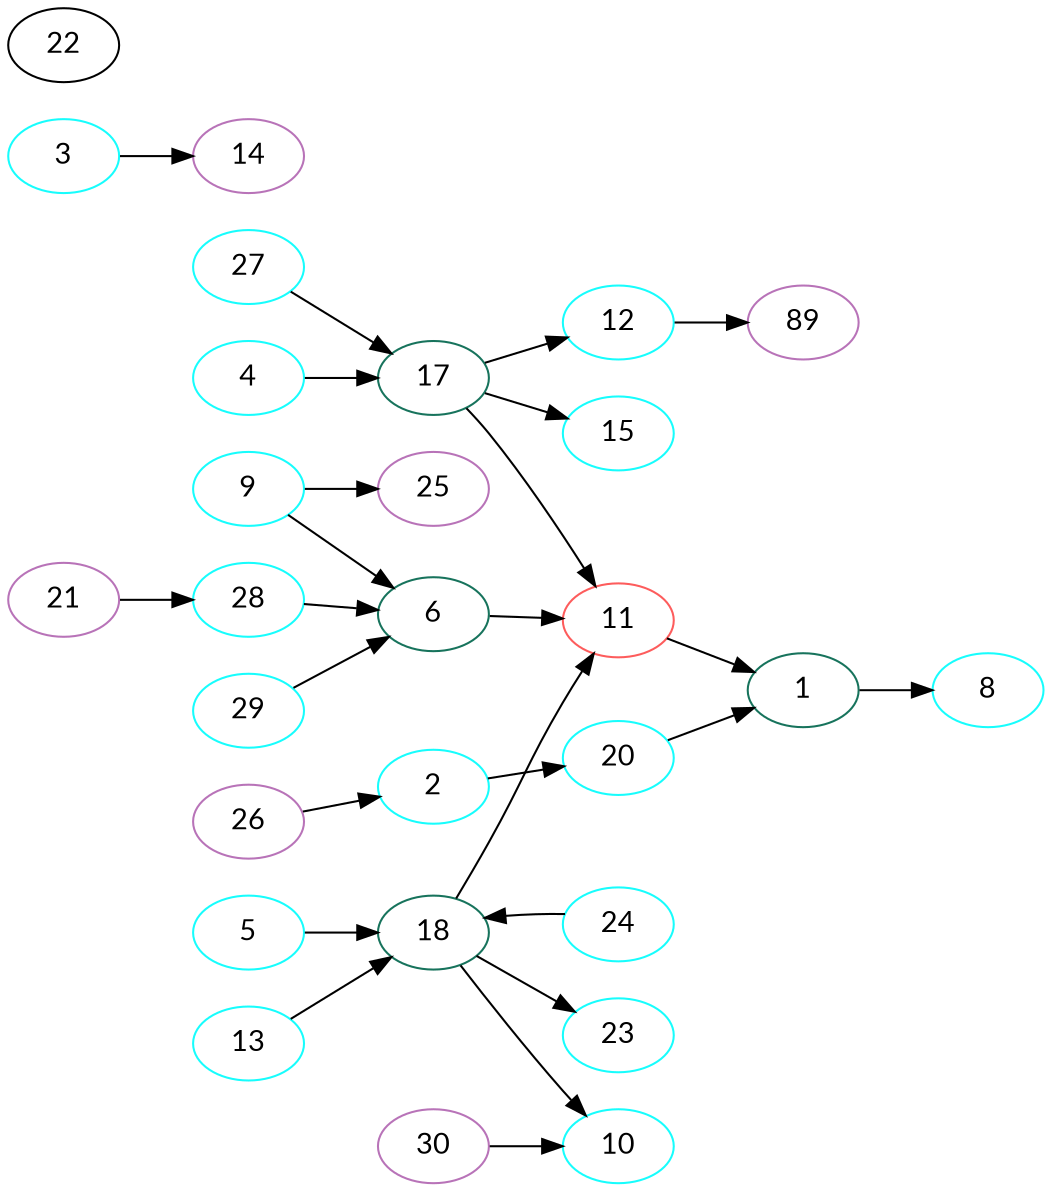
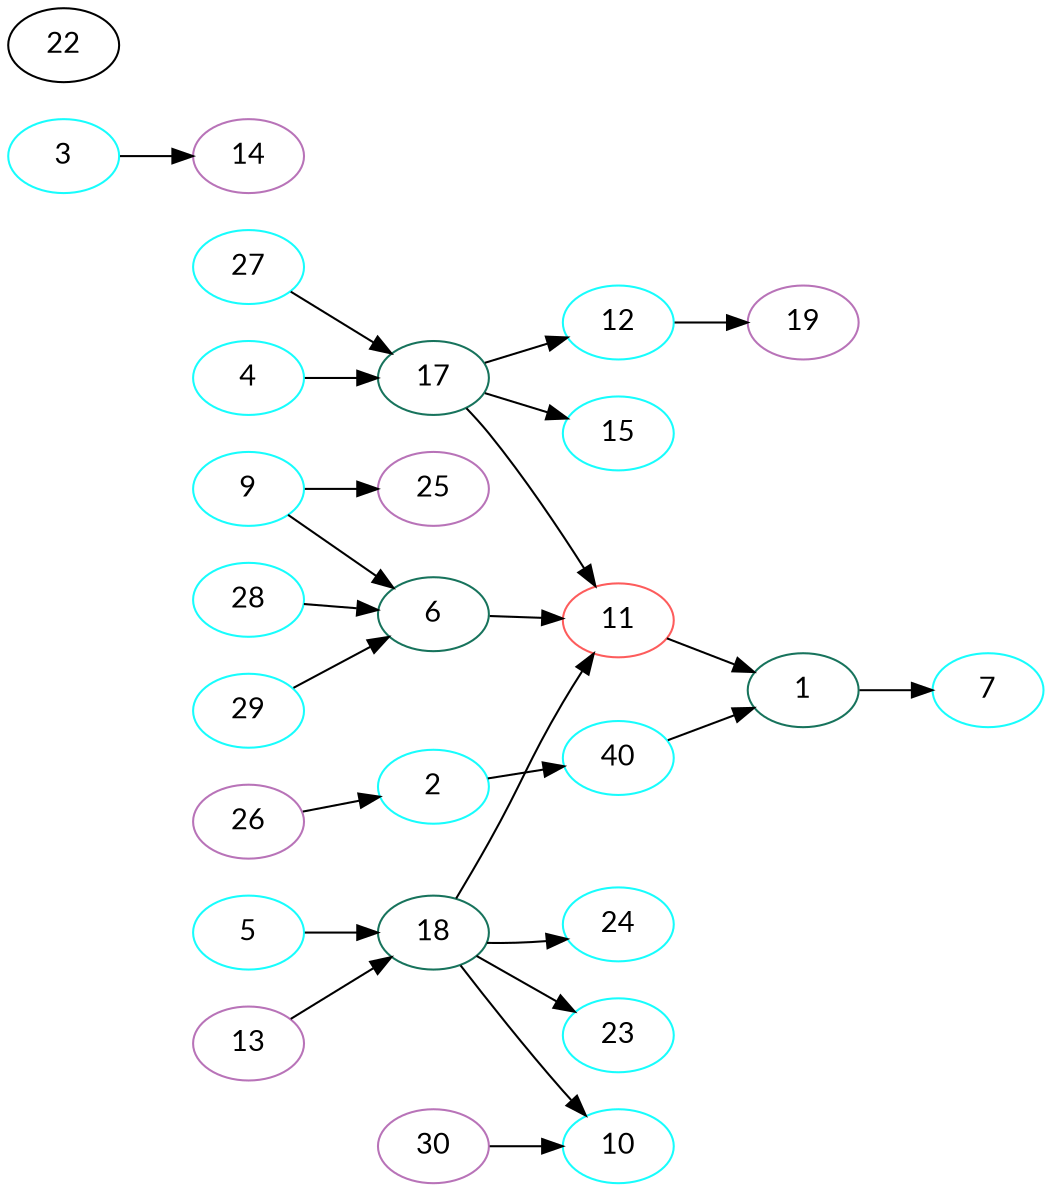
(803, 323) -> (803, 323)
(64, 600) -> none
(988, 690) -> (988, 690)
(618, 758) -> (618, 758)
(535, 914) -> (517, 943)
(249, 1044) -> (249, 1044)
